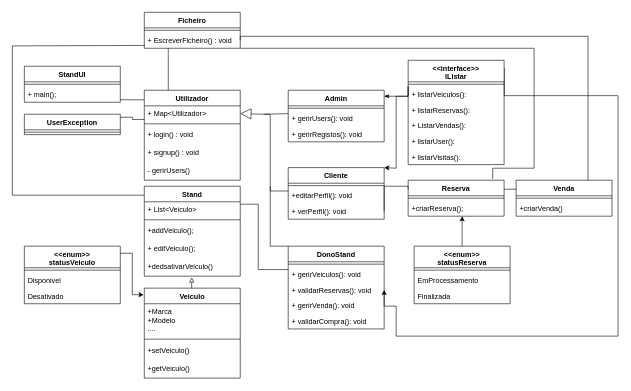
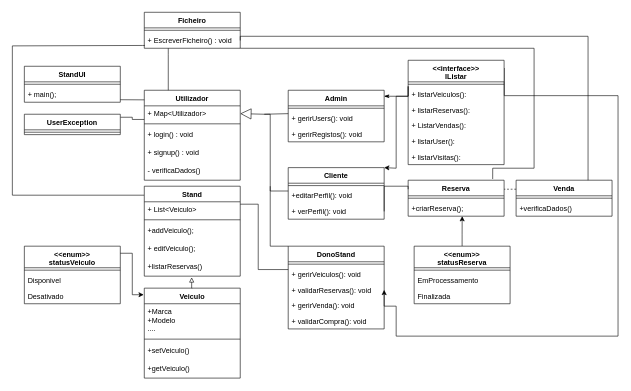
(174, 170) -> (179, 170)
(510, 189) -> (510, 189)
(545, 209) -> (550, 209)
(185, 266) -> (180, 266)
